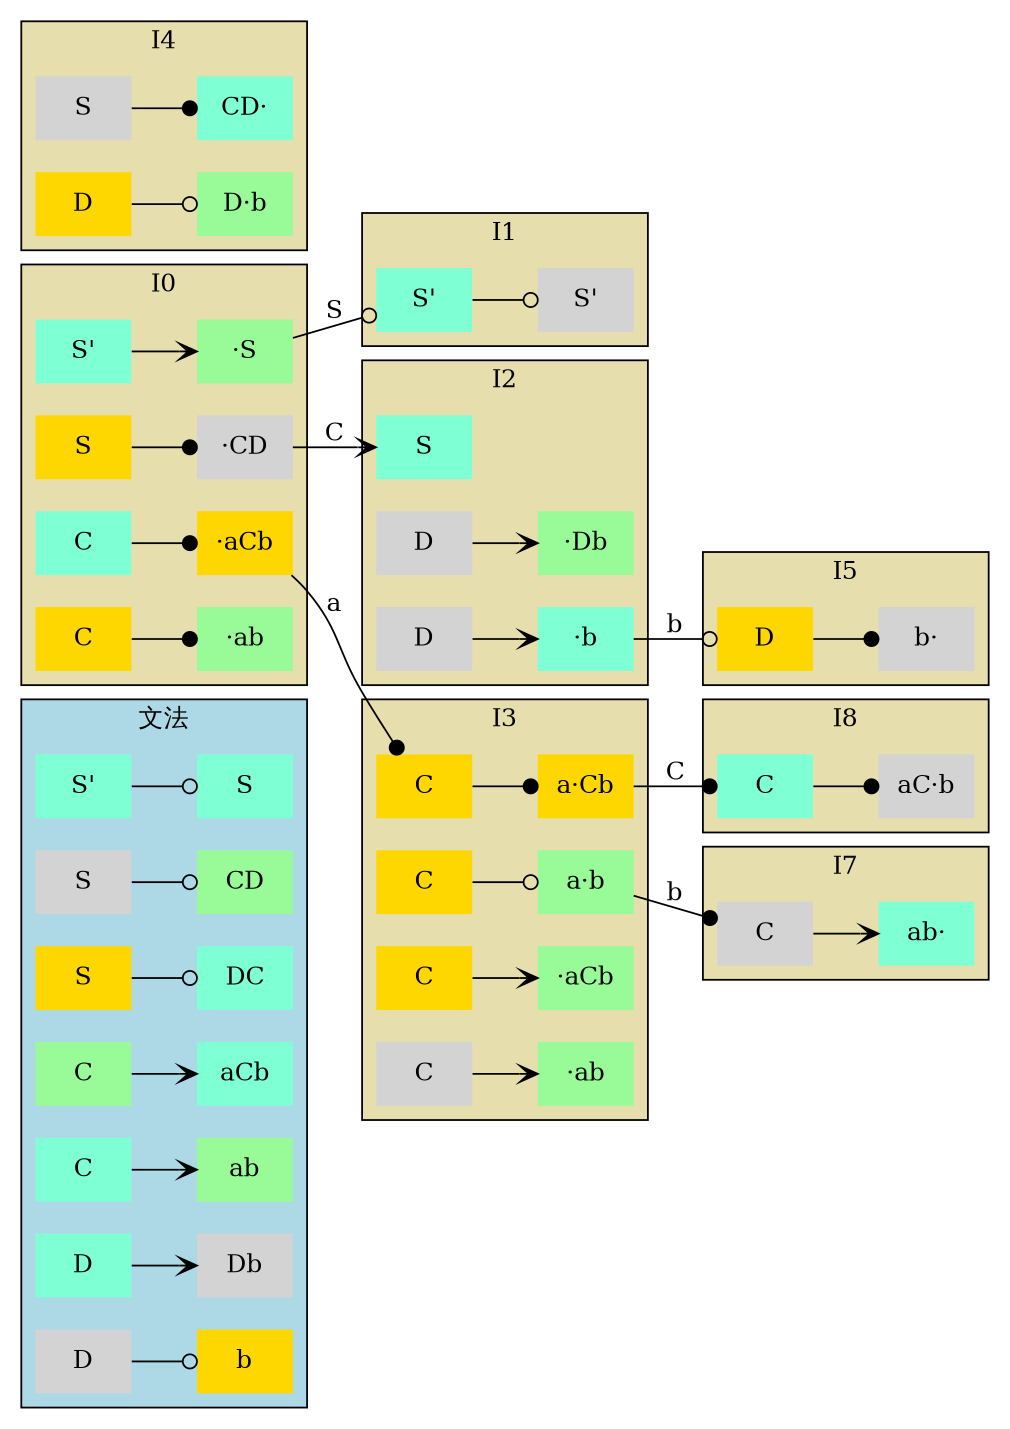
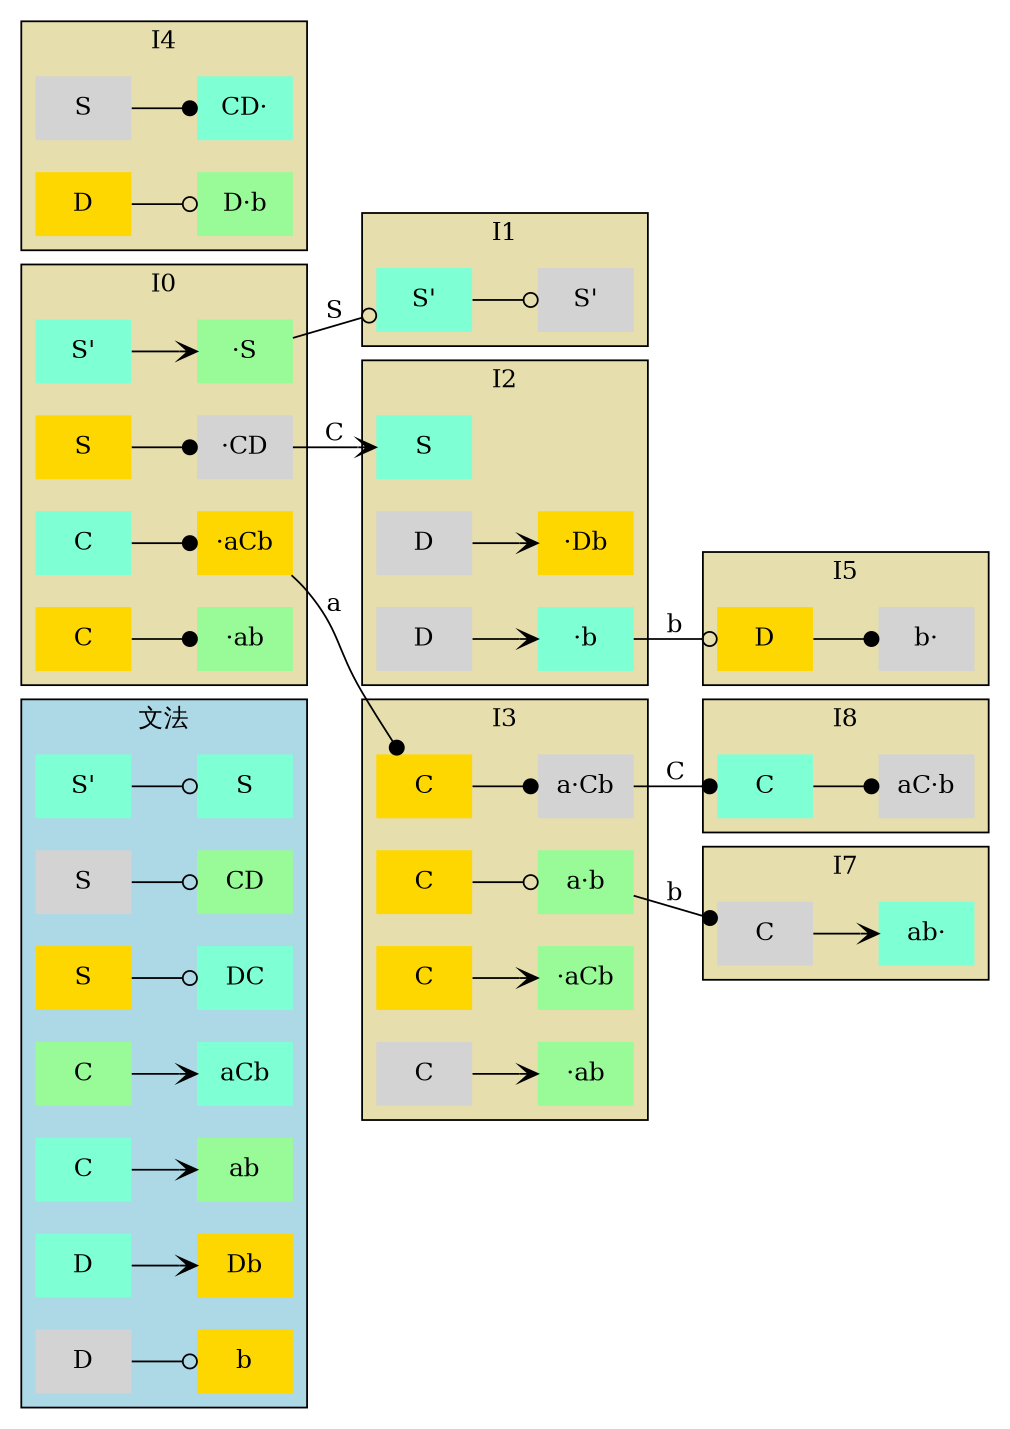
(586, 543) -> (586, 543)
(586, 786) -> (586, 786)
(245, 1266) -> (245, 1266)
